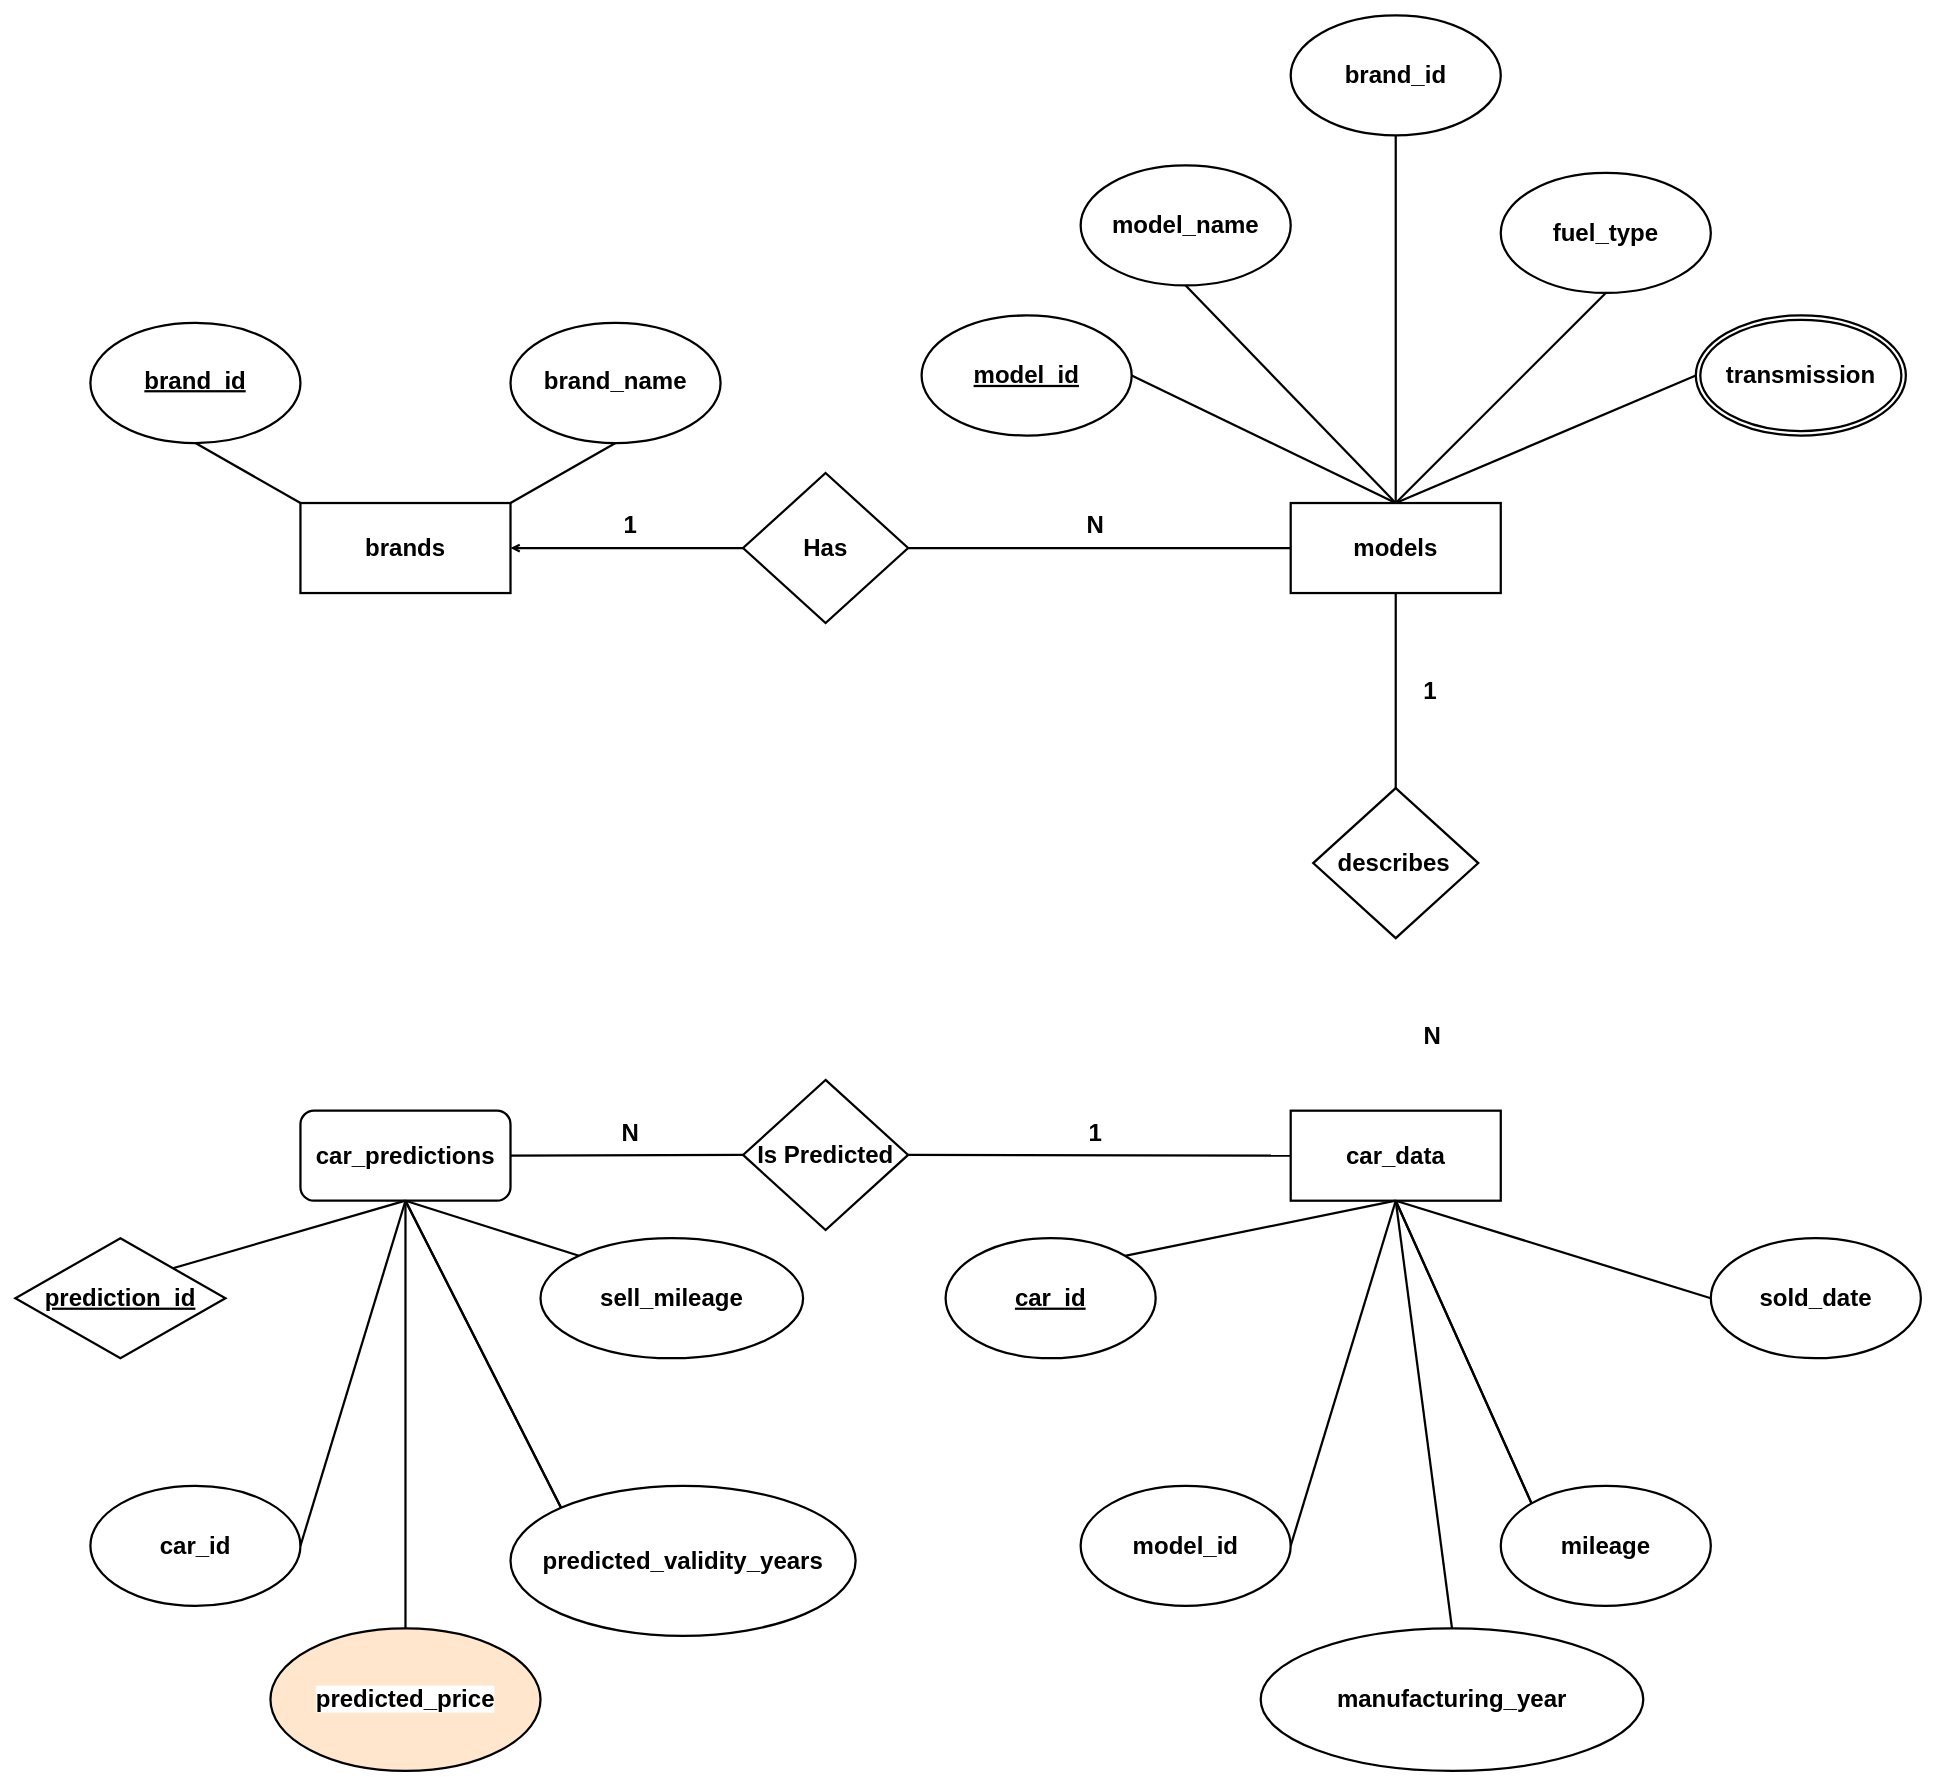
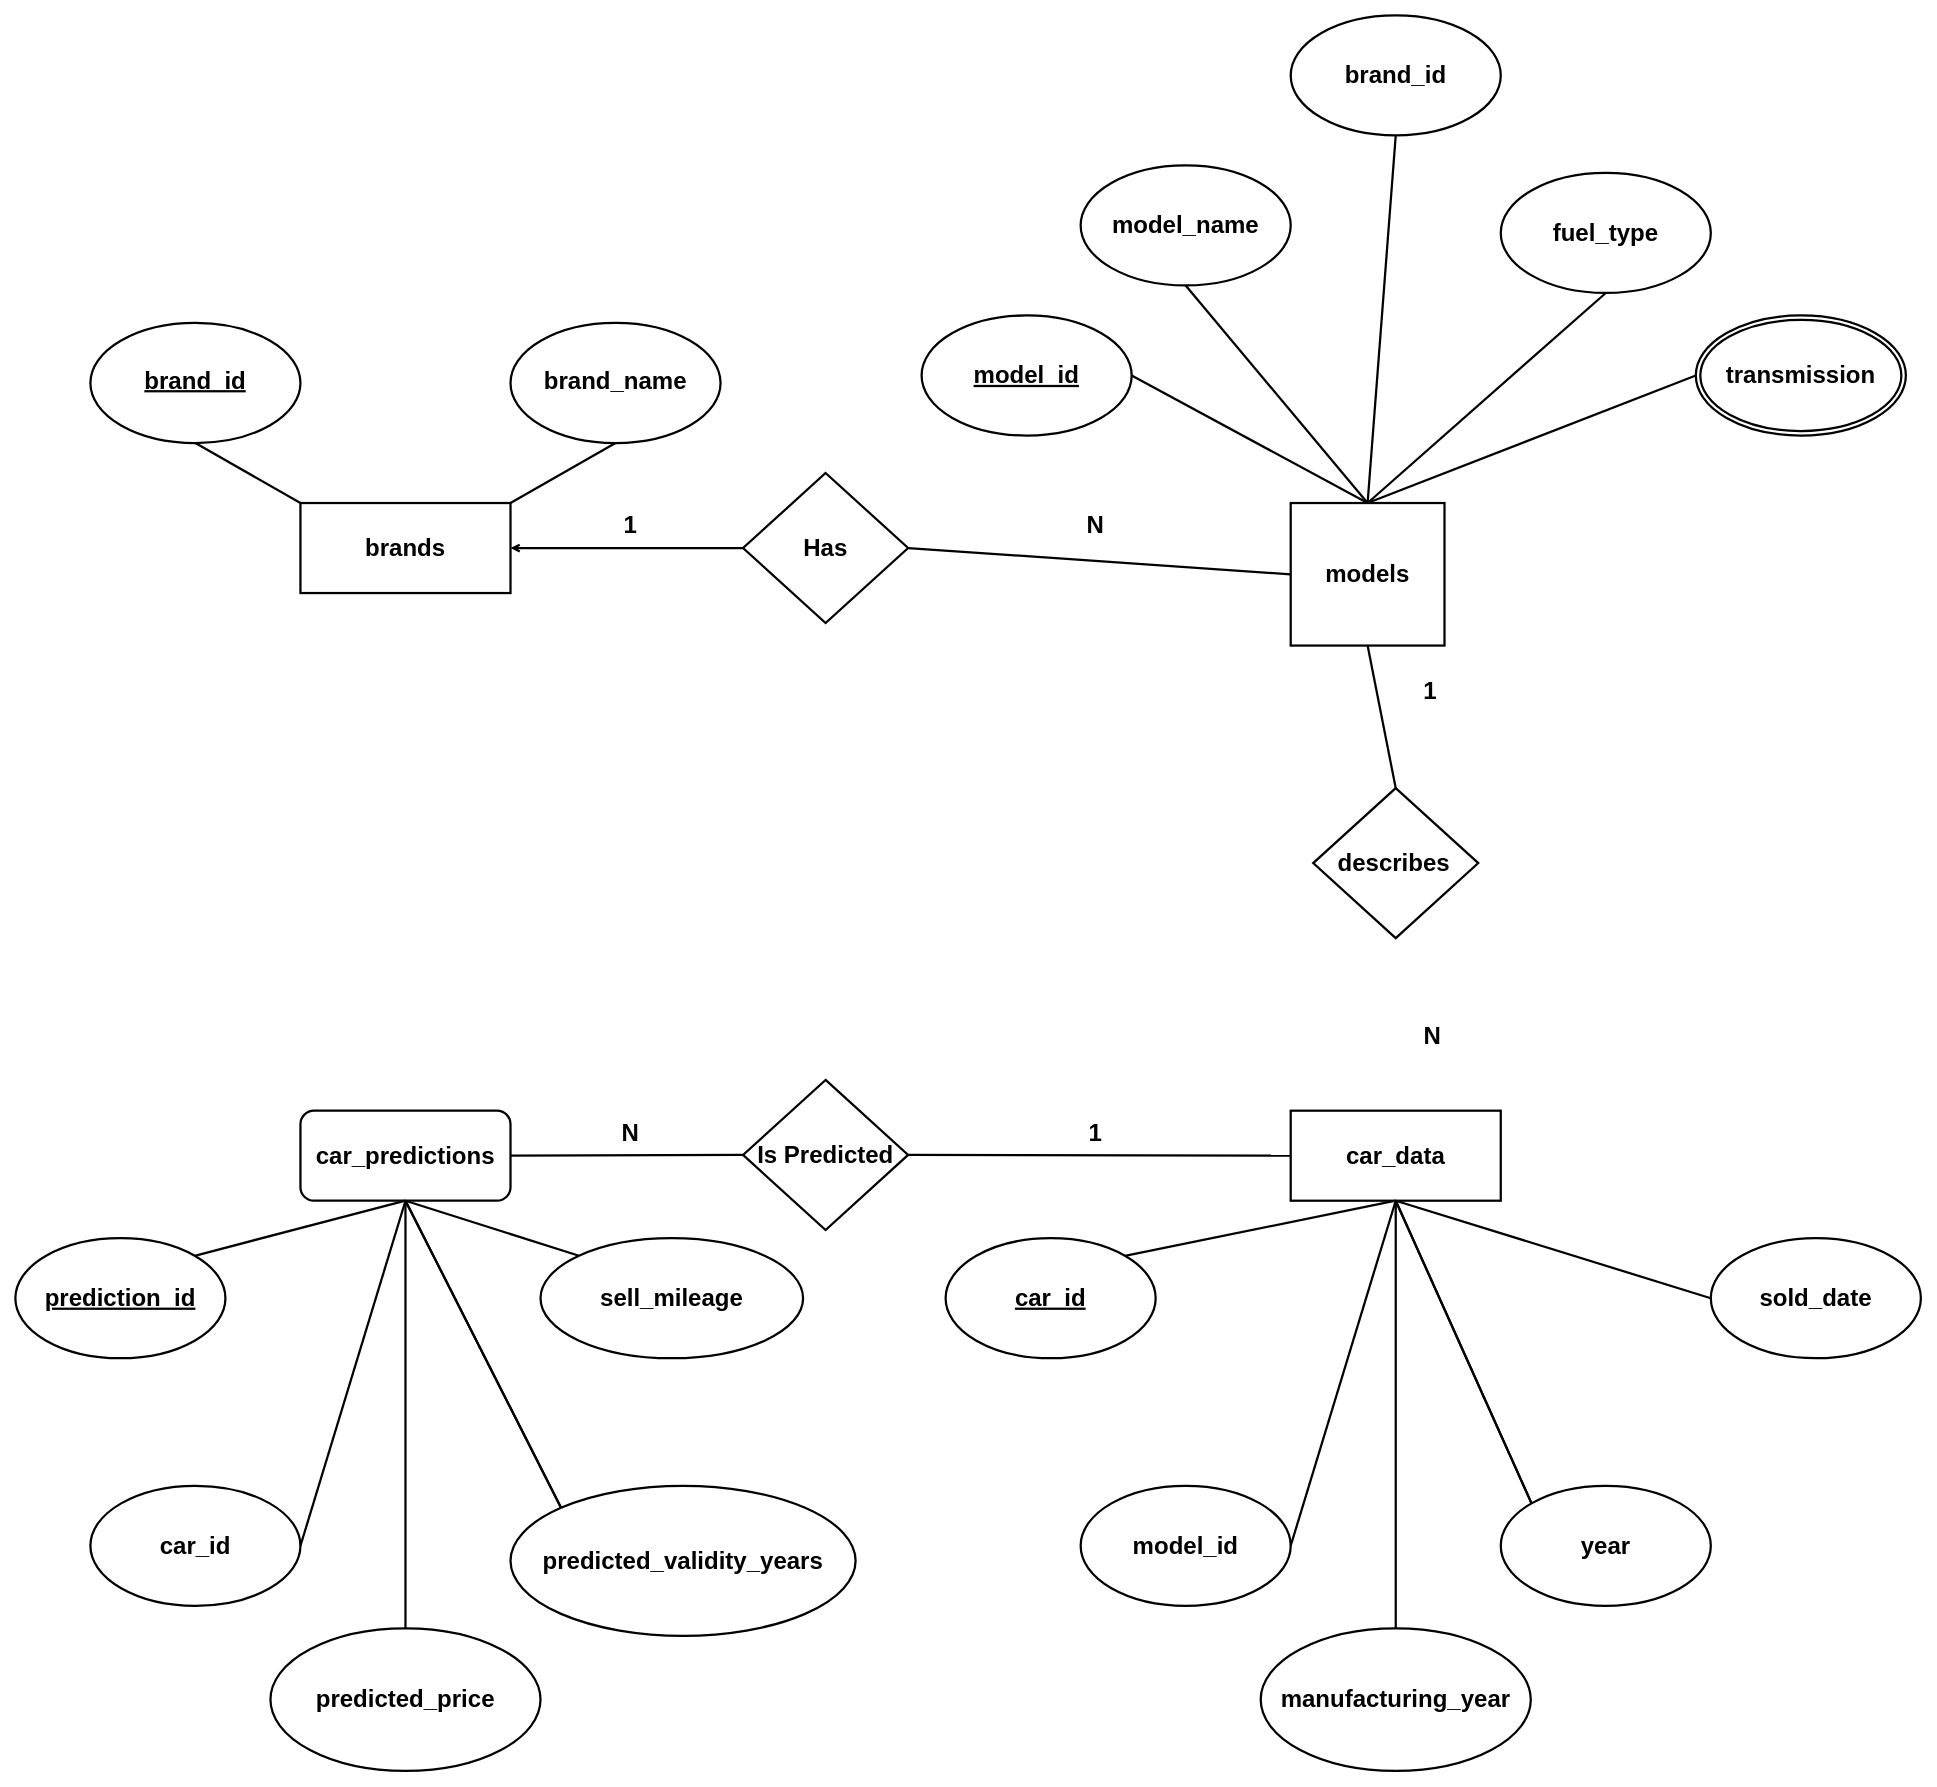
(1395, 548) -> (1367, 574)
(120, 1298) -> (120, 1298)
(1605, 1545) -> (1605, 1545)
(405, 1699) -> (405, 1699)
(1452, 1699) -> (1395, 1699)
